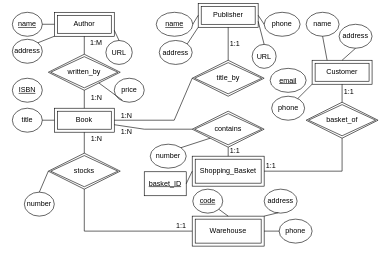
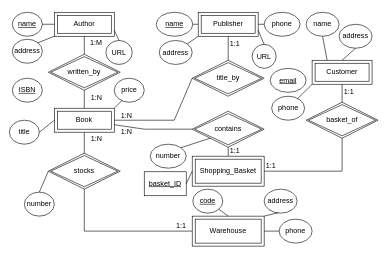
(228, 15) -> (228, 24)
(111, 92) -> (119, 104)
(27, 120) -> (24, 132)
